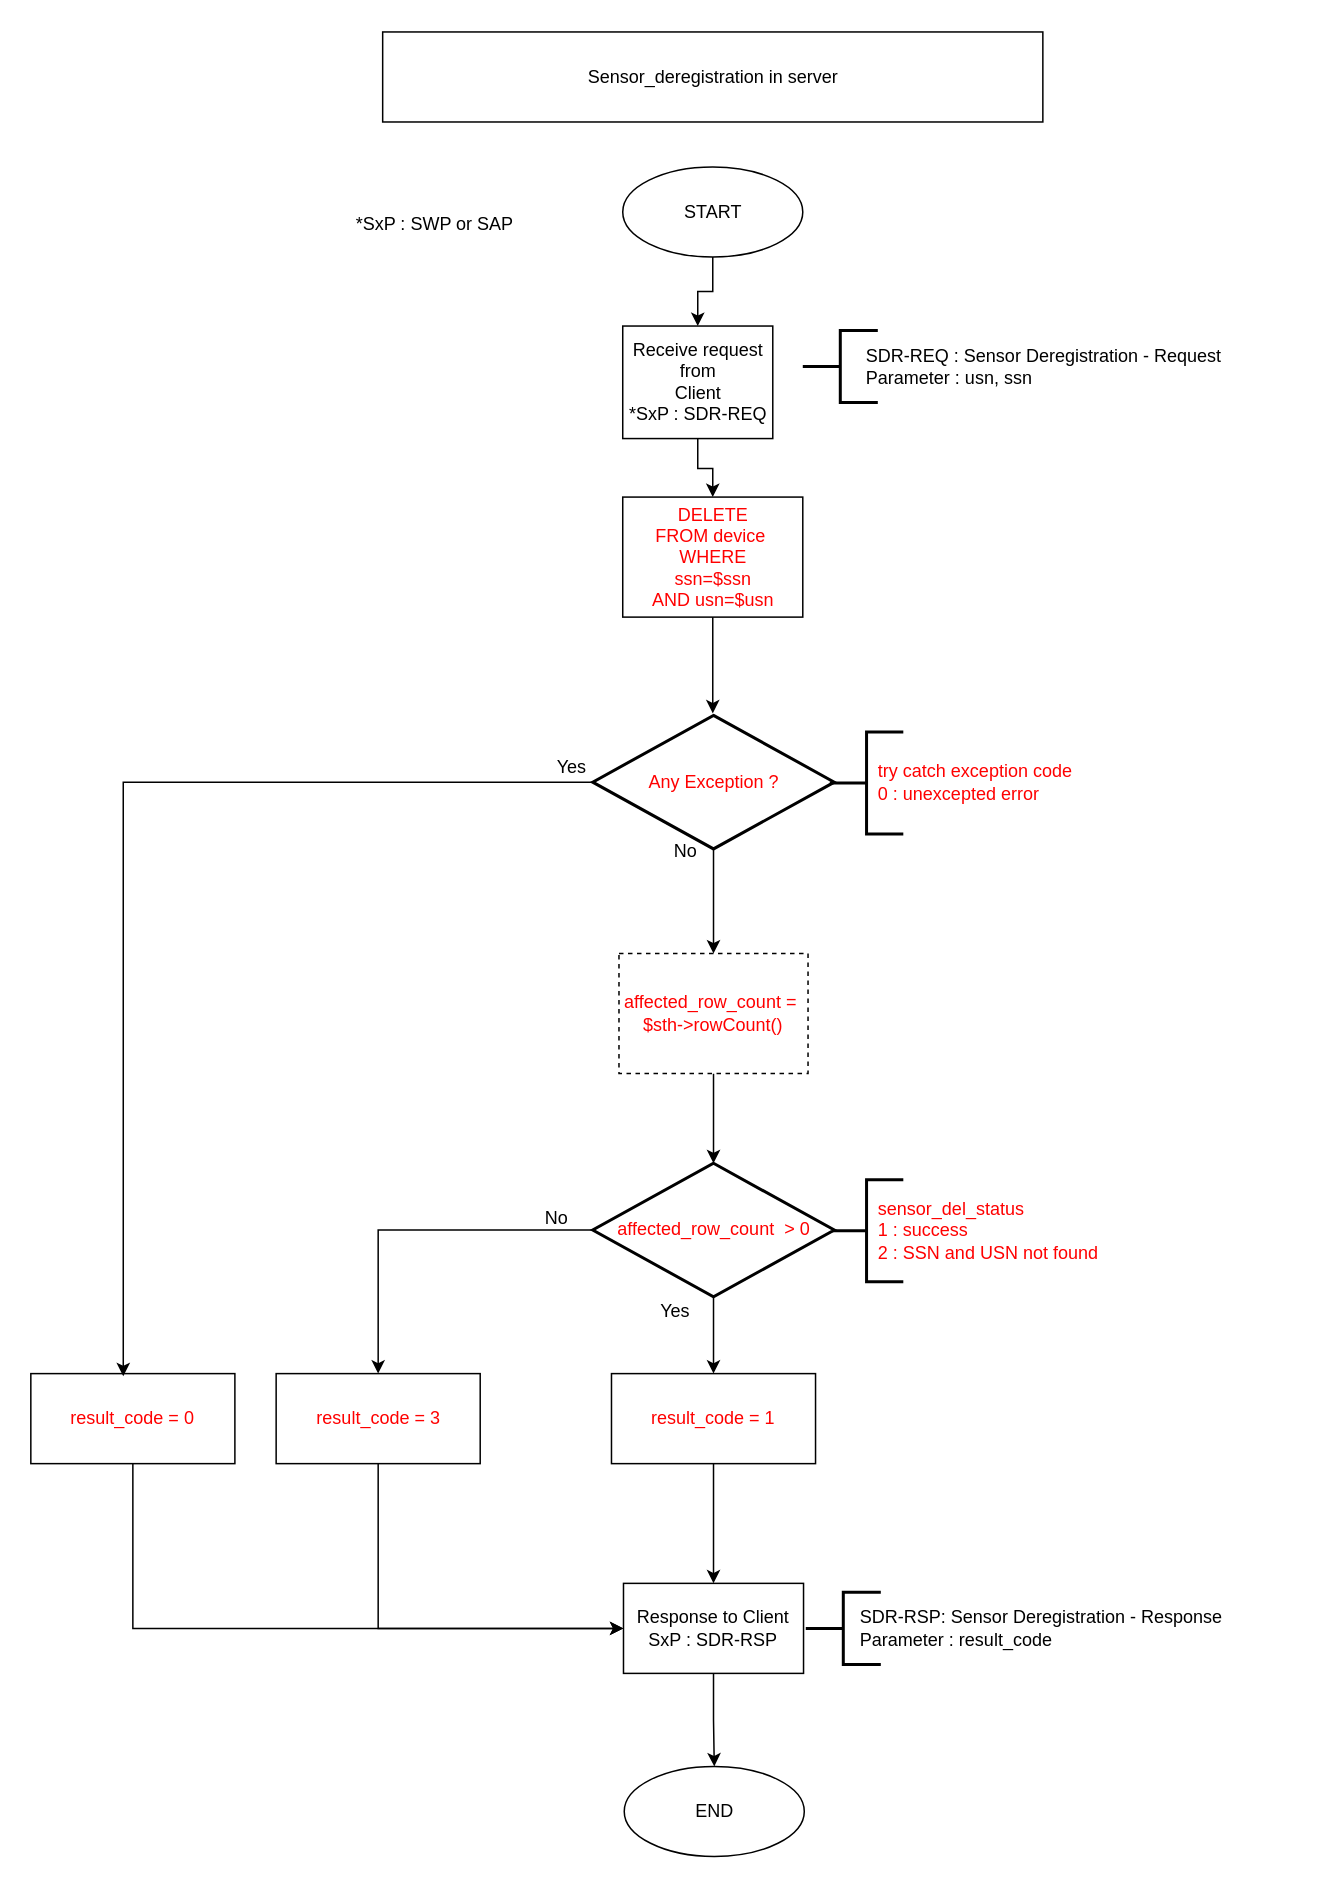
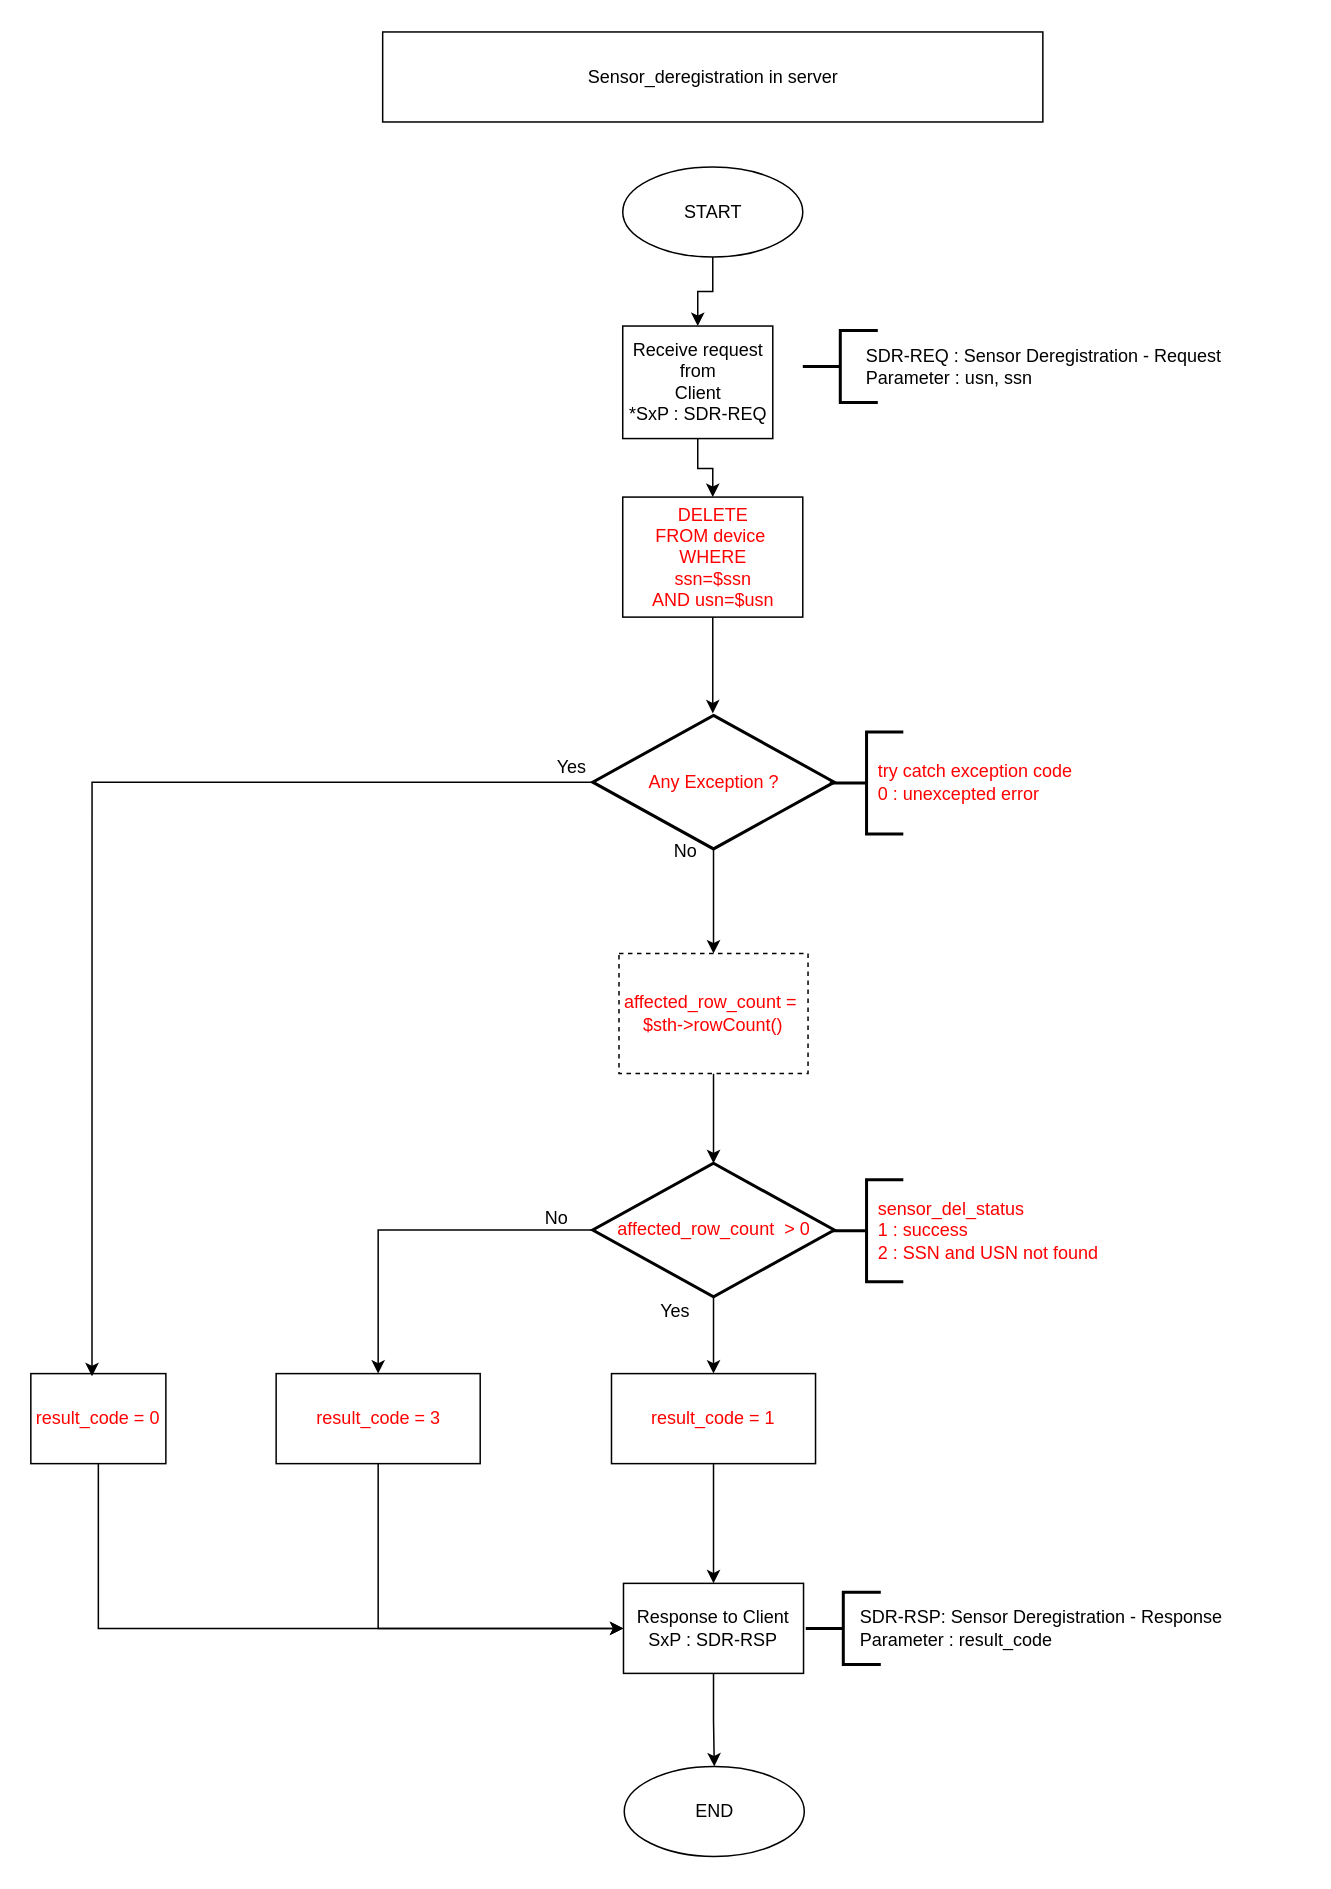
(443, 224) -> none
(133, 1418) -> (98, 1418)
